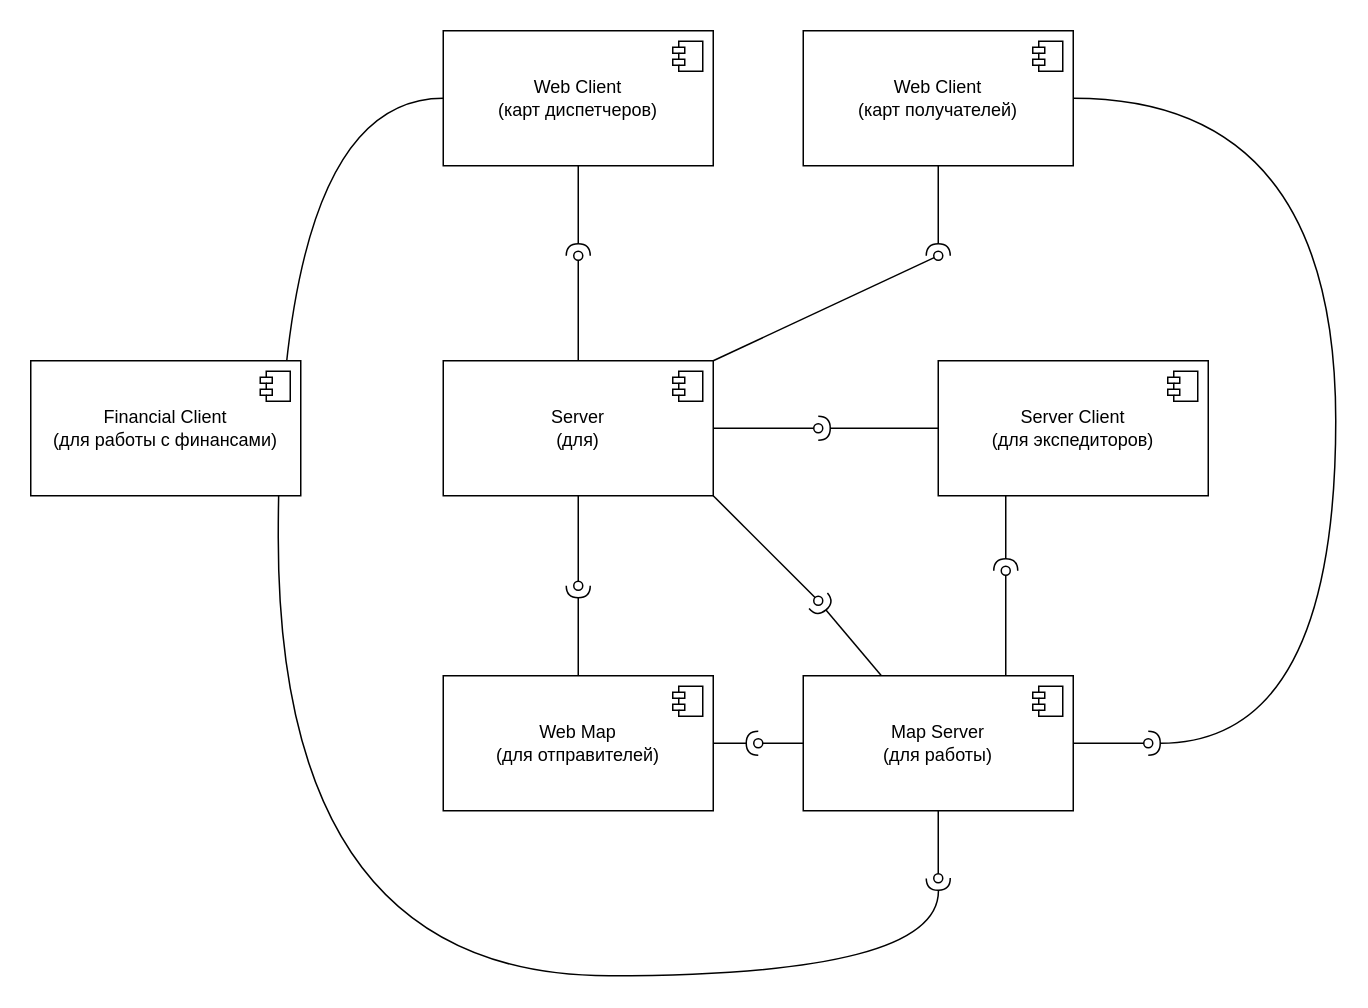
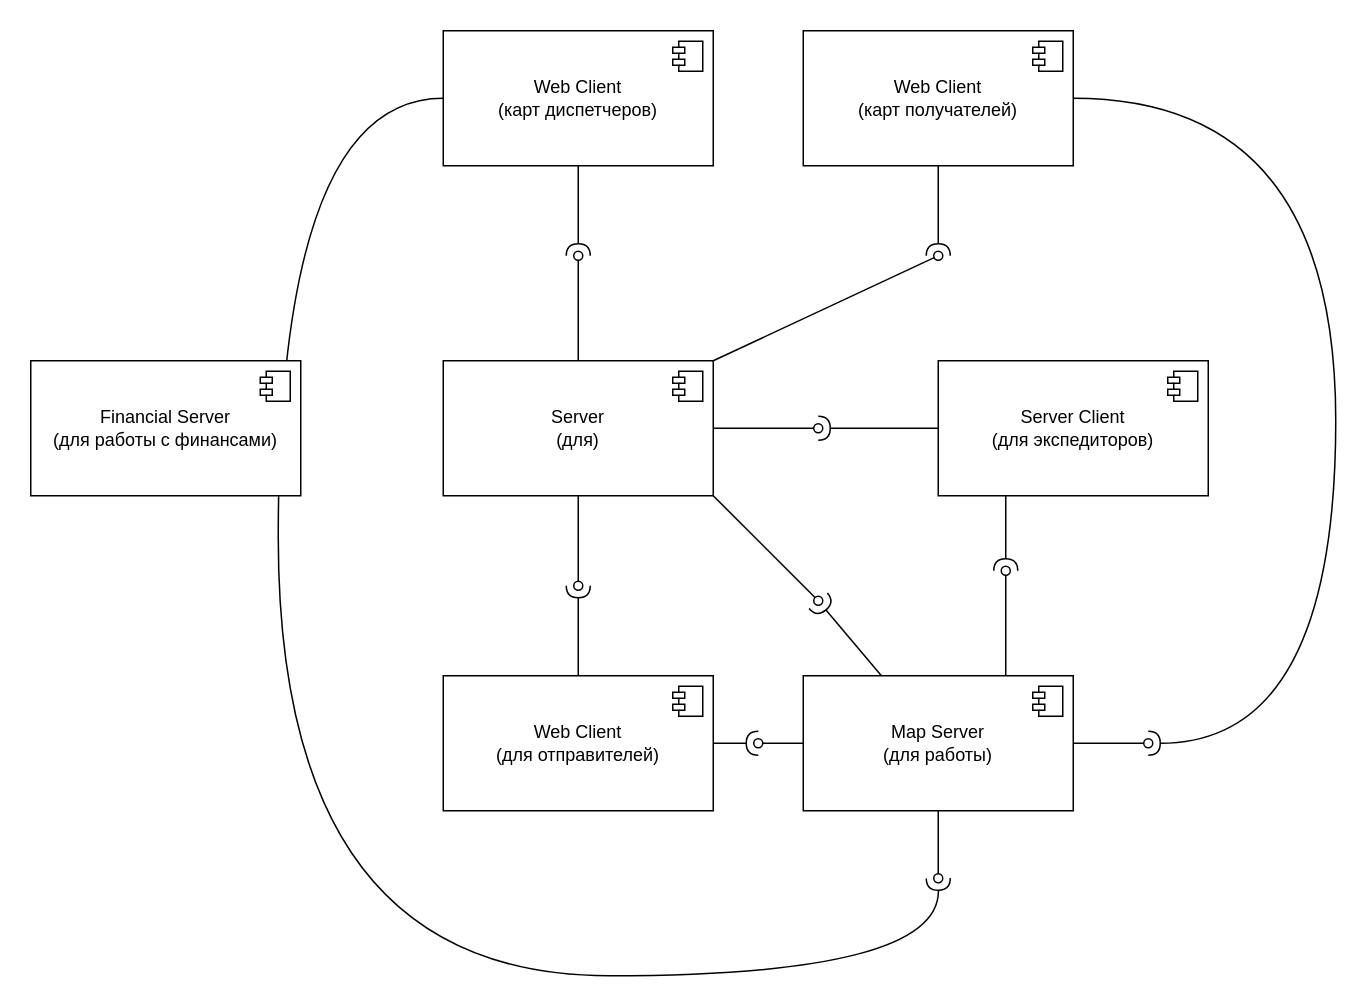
(166, 428) -> (166, 428)
(578, 743) -> (578, 743)
